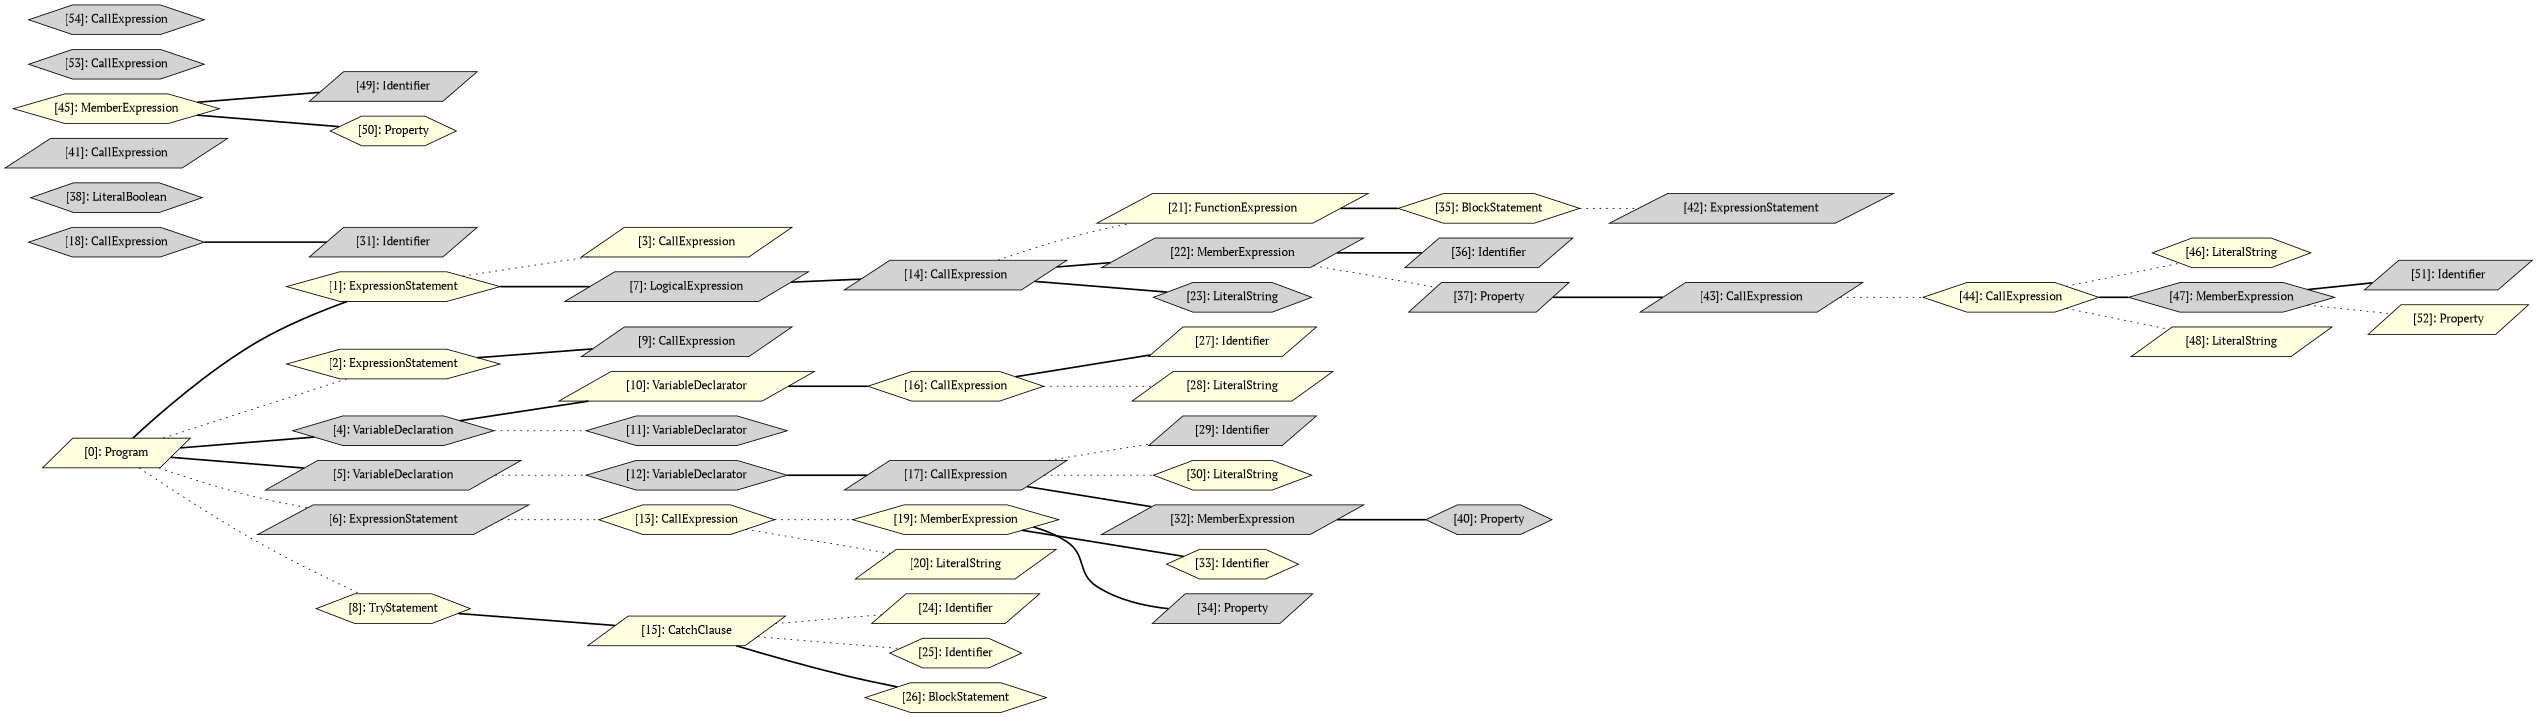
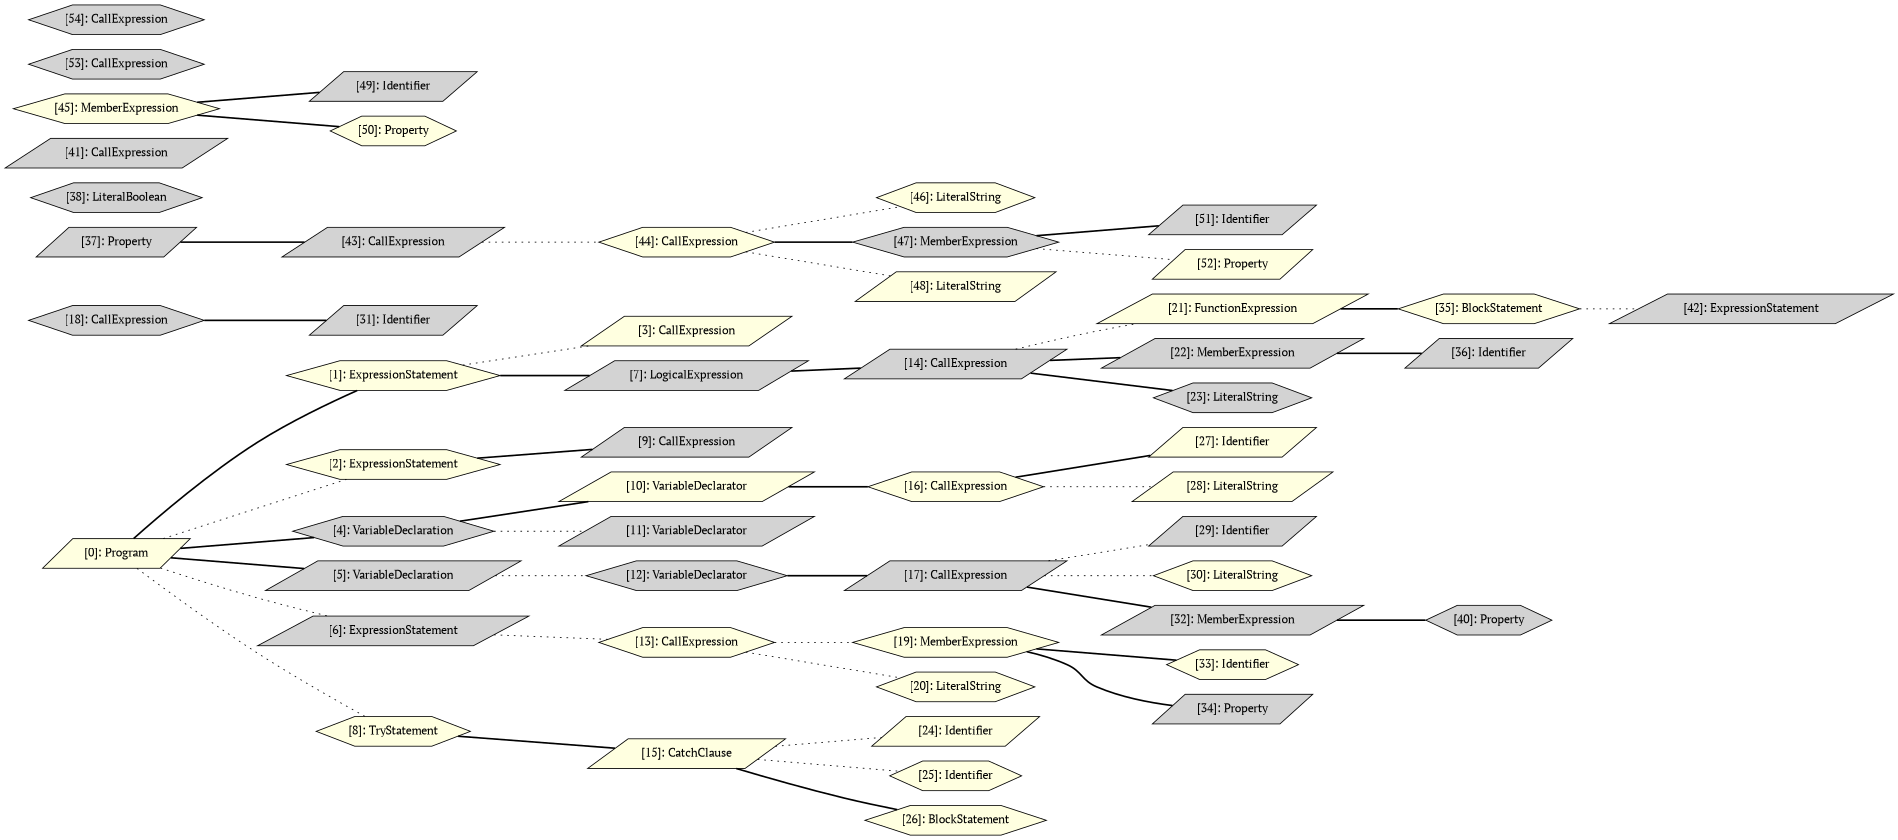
(1375, 276) -> none
(687, 431) -> (687, 531)
(956, 564) -> (956, 687)
